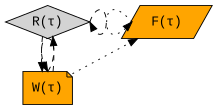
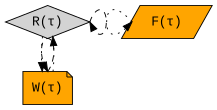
(42, 49) -> (42, 49)
(101, 58) -> none
(54, 59) -> (54, 59)
